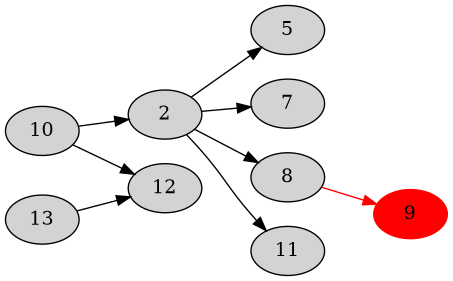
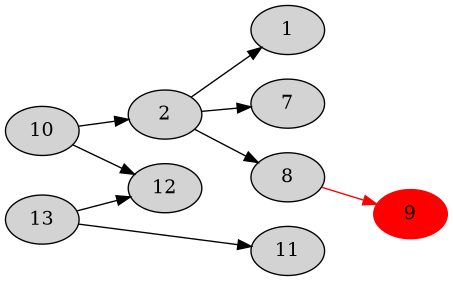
(288, 30) -> (288, 30)
(222, 177) -> (158, 234)
